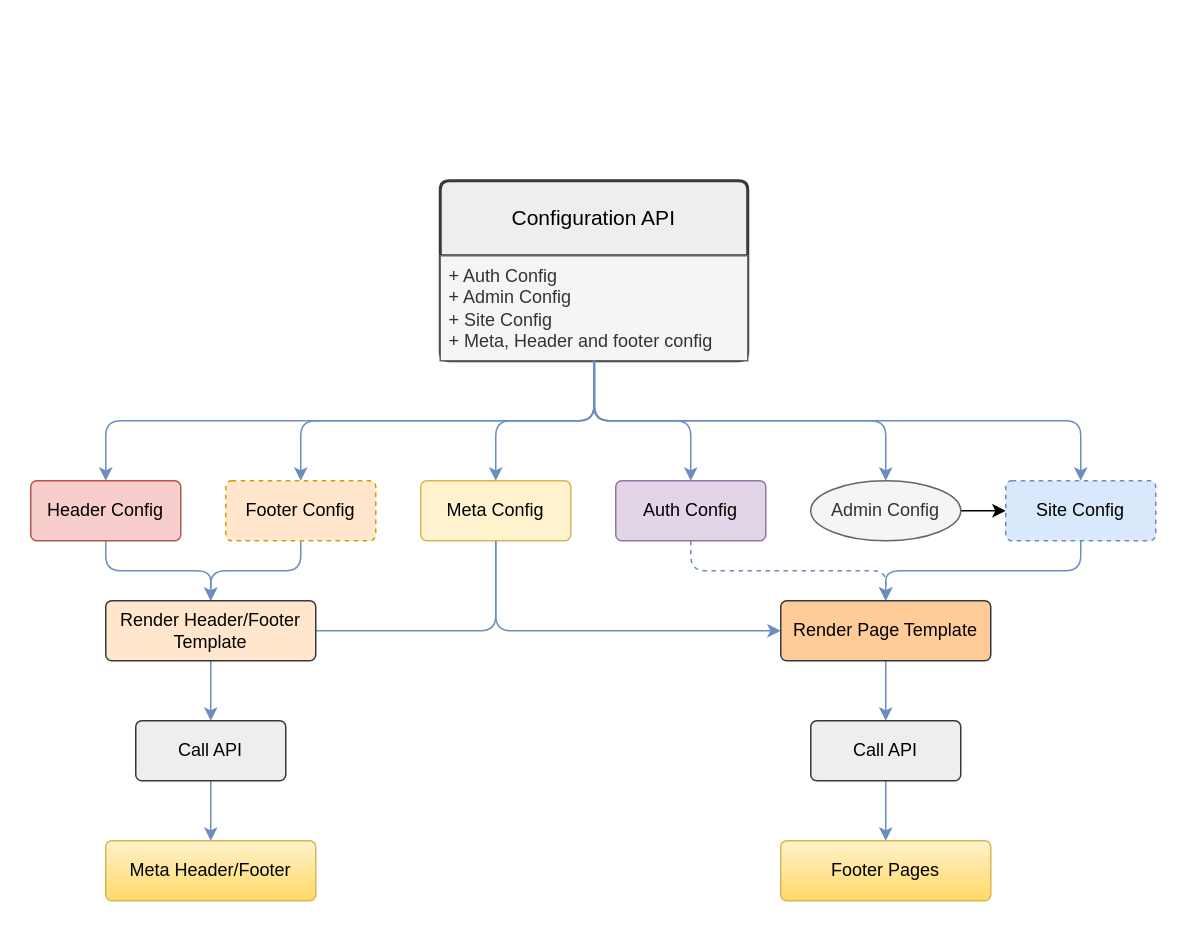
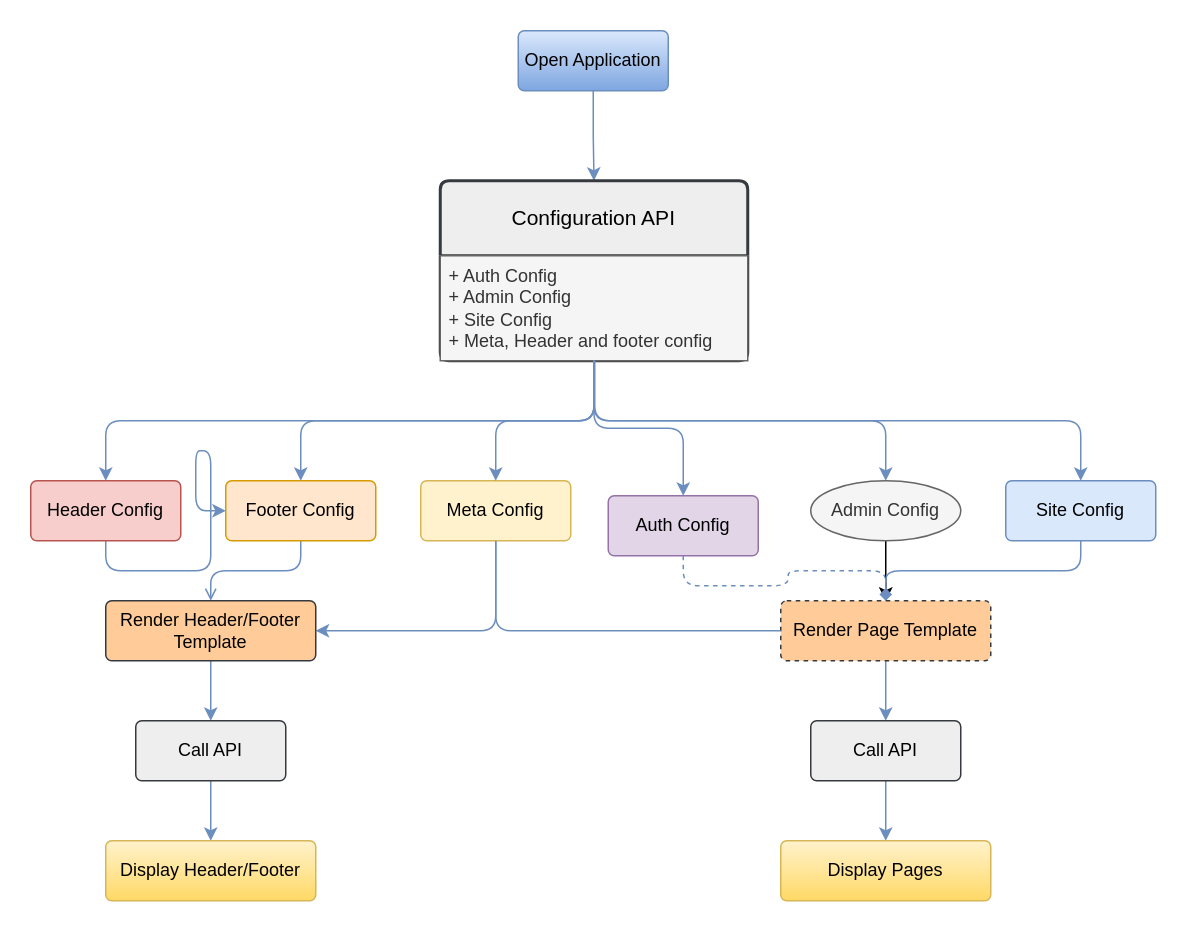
none -> (593, 61)
none -> (593, 131)
(301, 511) -> (301, 511)
(691, 511) -> (683, 526)
(989, 511) -> (886, 557)
(1081, 511) -> (1081, 511)
(203, 572) -> (211, 479)
(888, 574) -> (888, 574)
(211, 631) -> (211, 631)
(322, 631) -> (327, 631)
(769, 631) -> (774, 631)
(886, 631) -> (886, 631)
(211, 871) -> (211, 871)
(886, 871) -> (886, 871)
